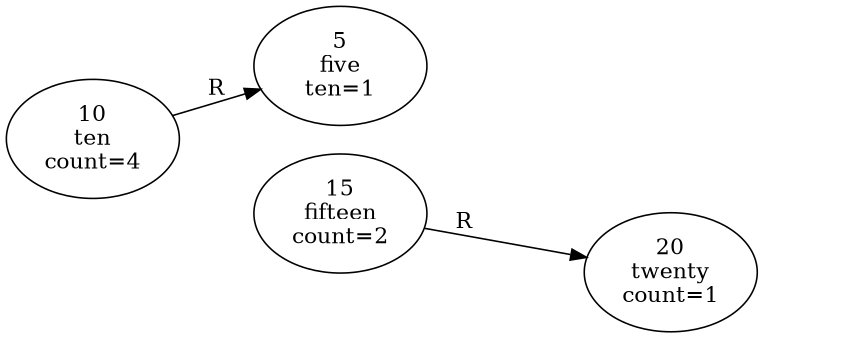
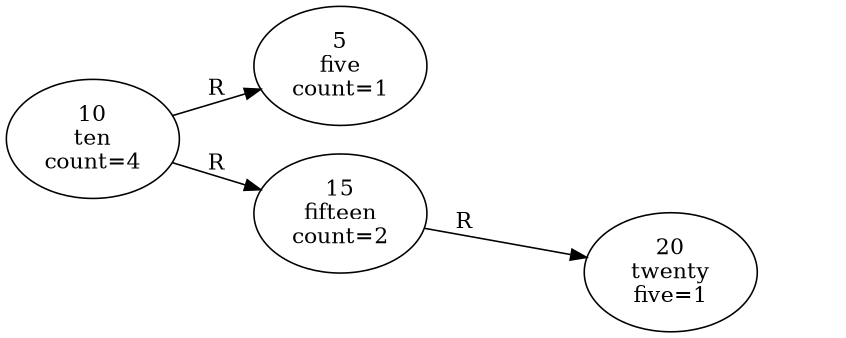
(340, 66) -> (340, 66)
none -> (209, 174)
(671, 272) -> (671, 272)
